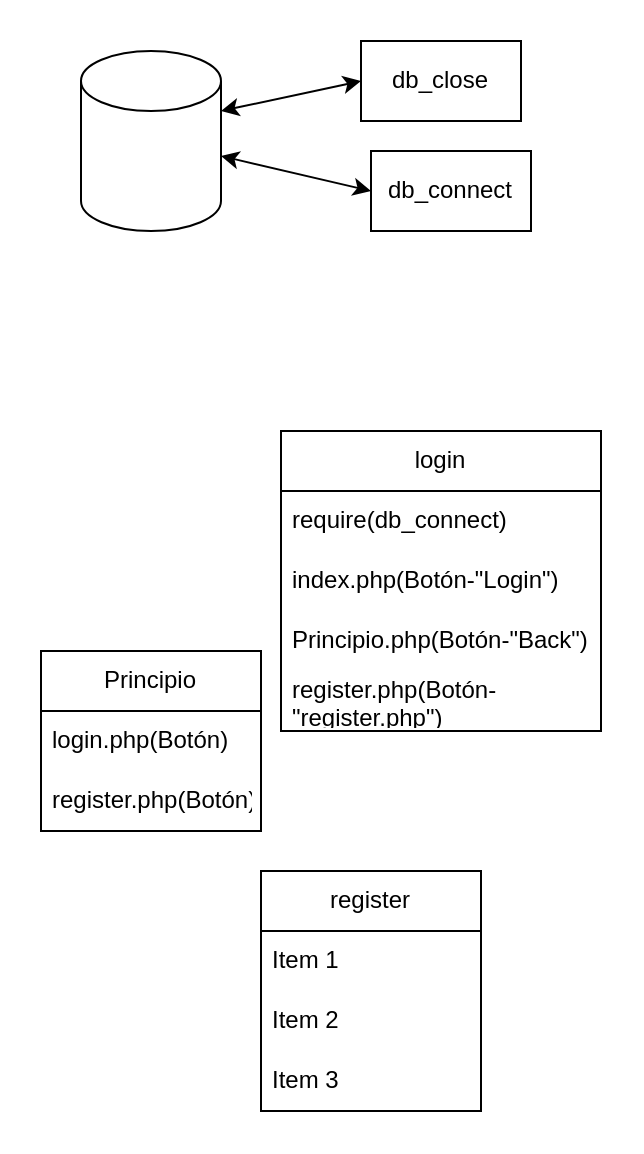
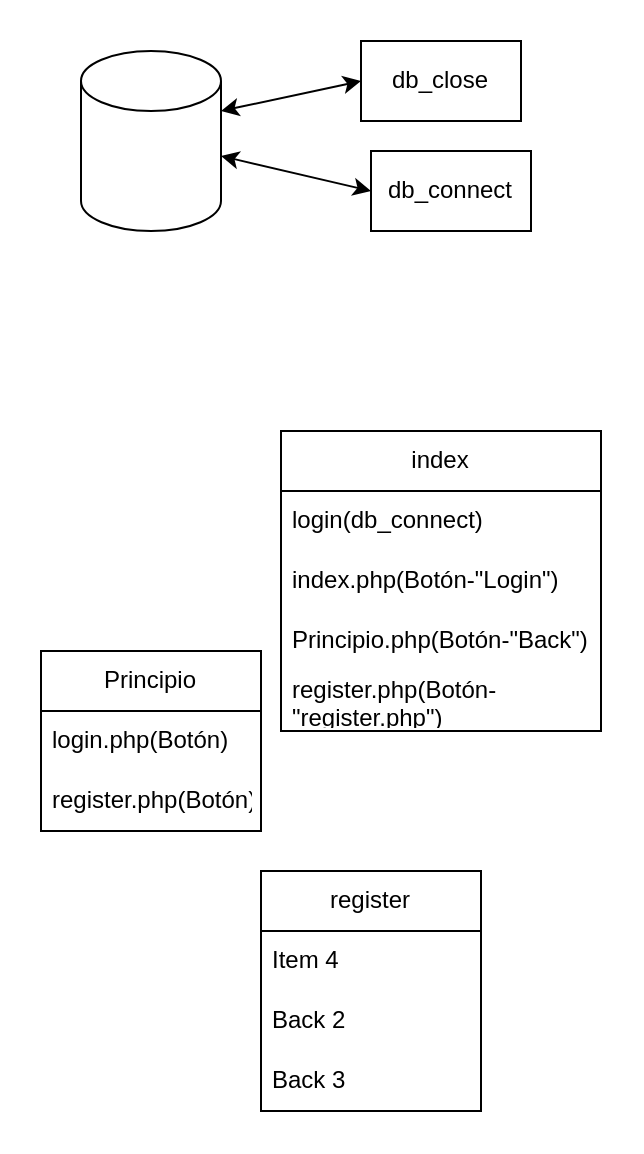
(441, 461) -> (441, 461)
(418, 521) -> (401, 521)
(310, 961) -> (310, 961)
(310, 1021) -> (310, 1021)
(310, 1081) -> (310, 1081)
